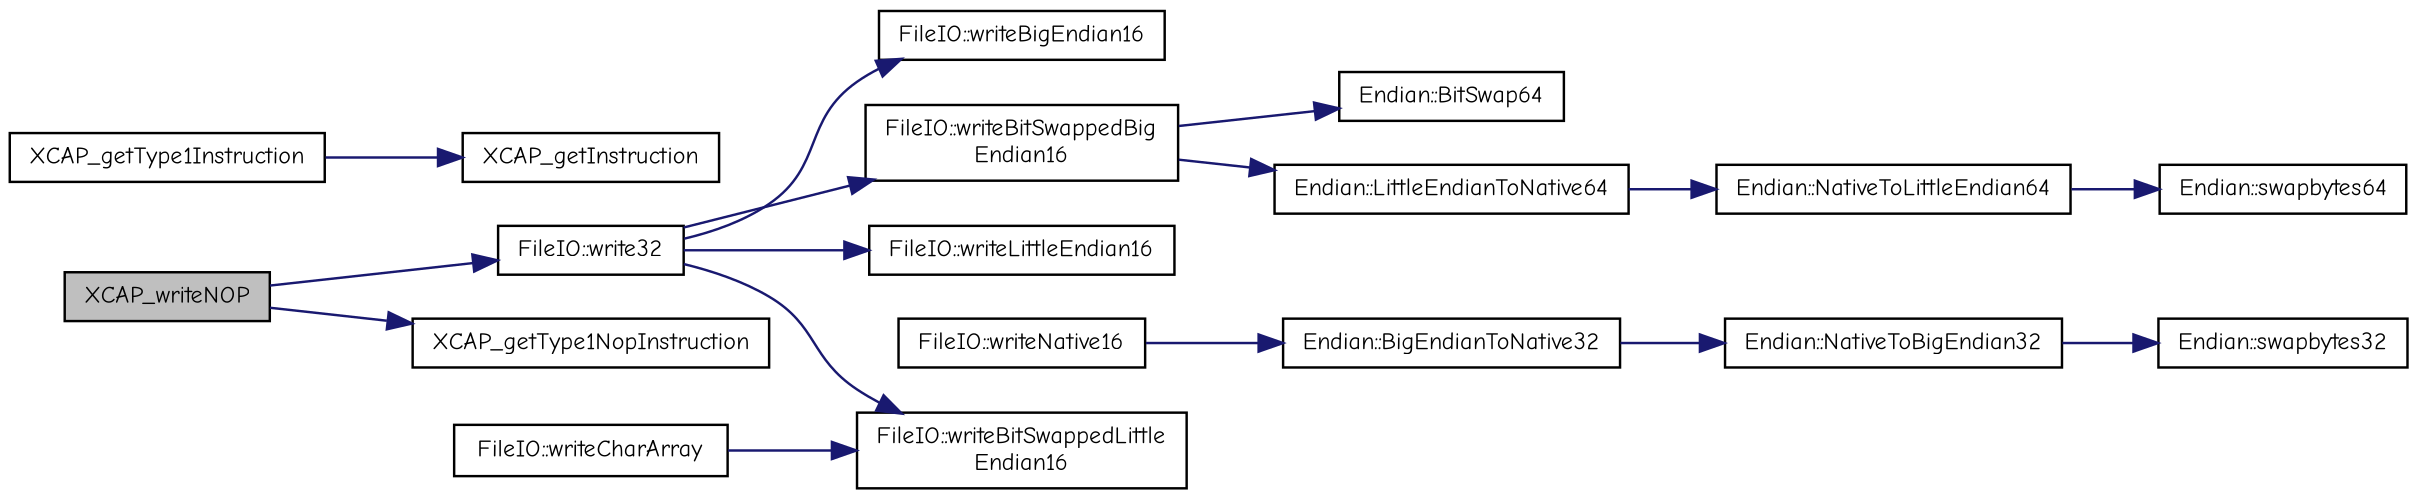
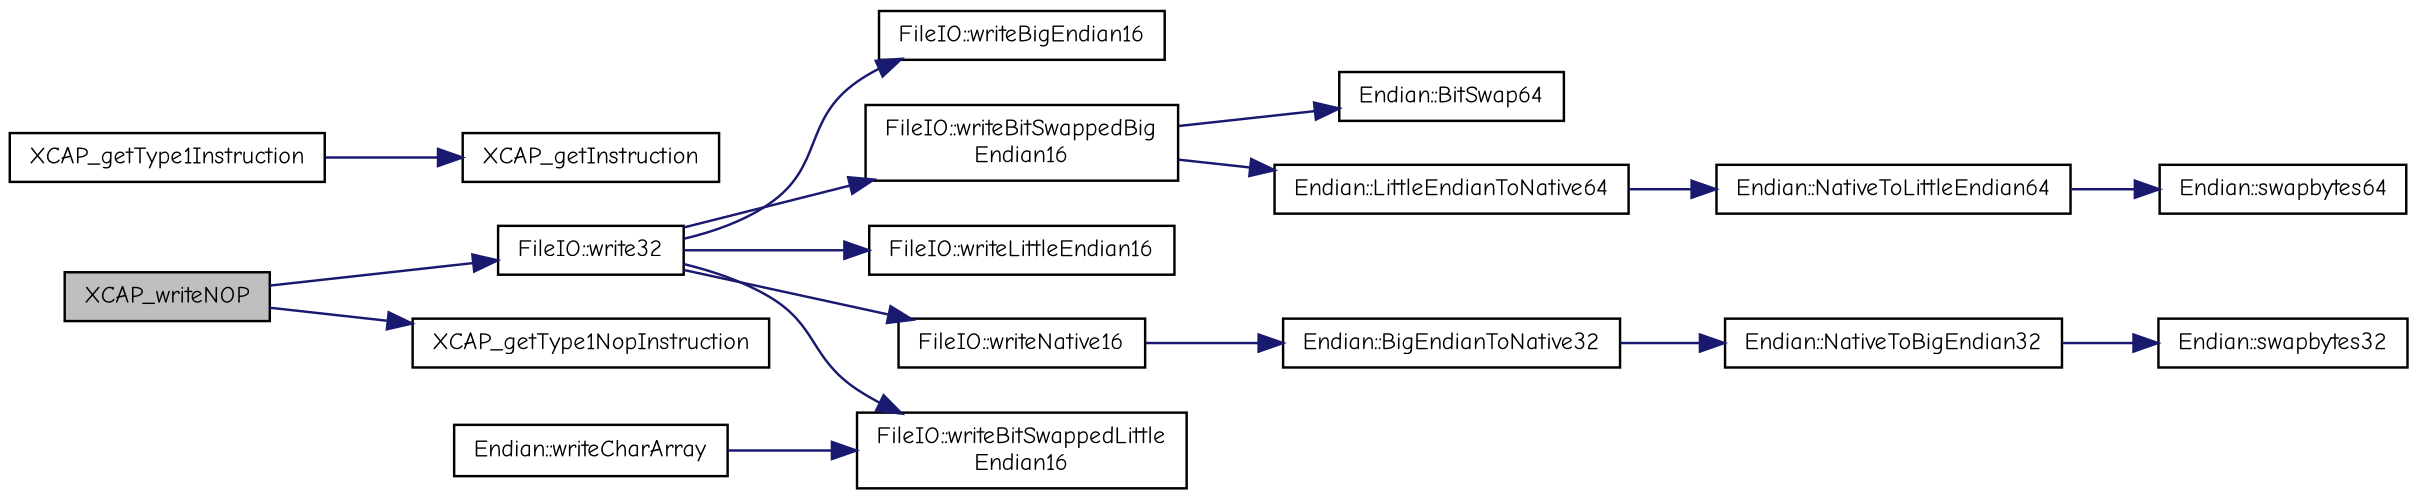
none -> (791, 293)
(591, 450) -> (591, 450)
